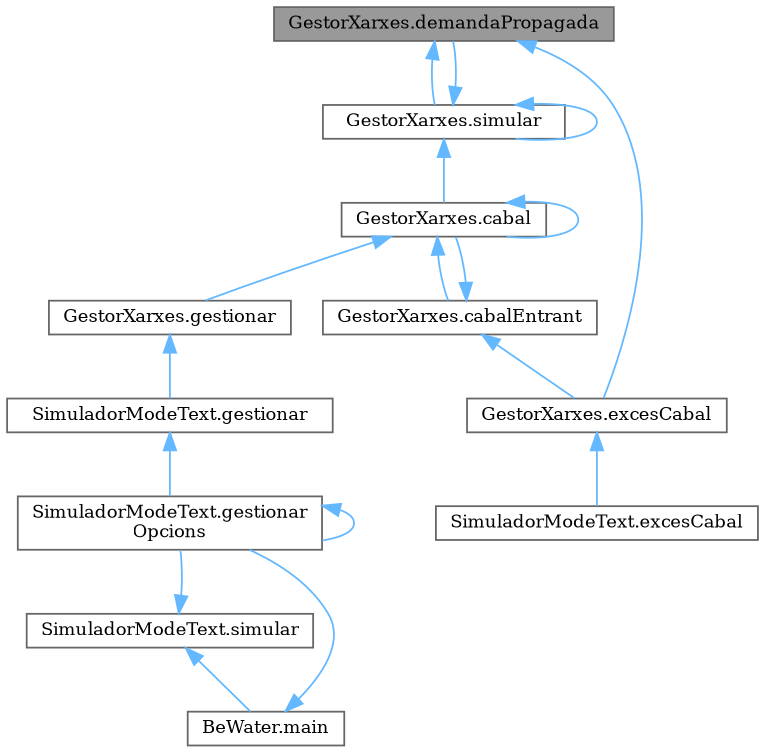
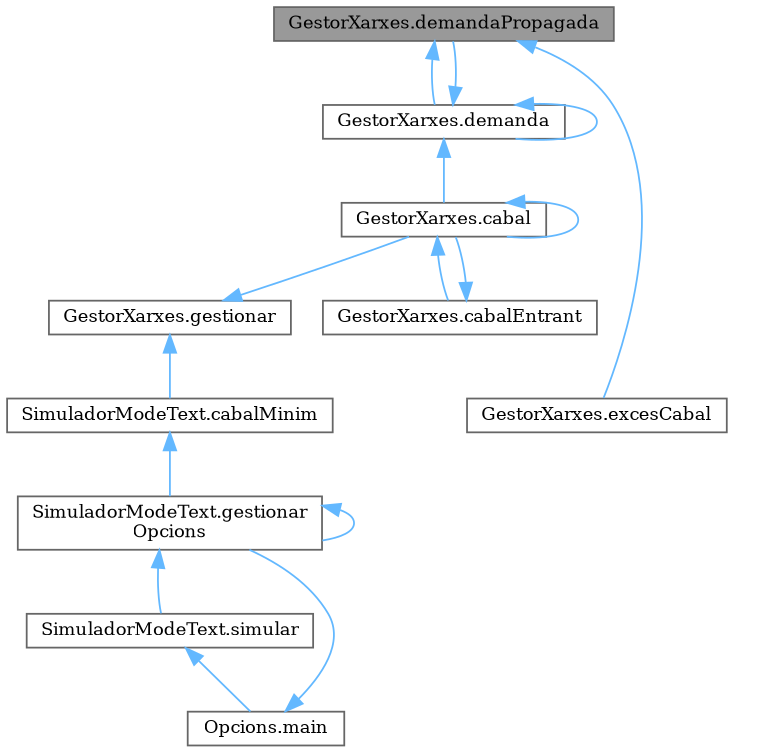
(444, 122) -> (444, 122)
(289, 271) -> (325, 266)
(536, 372) -> none
(170, 415) -> (170, 415)
(597, 523) -> none
(182, 573) -> (158, 591)
(266, 729) -> (266, 729)
